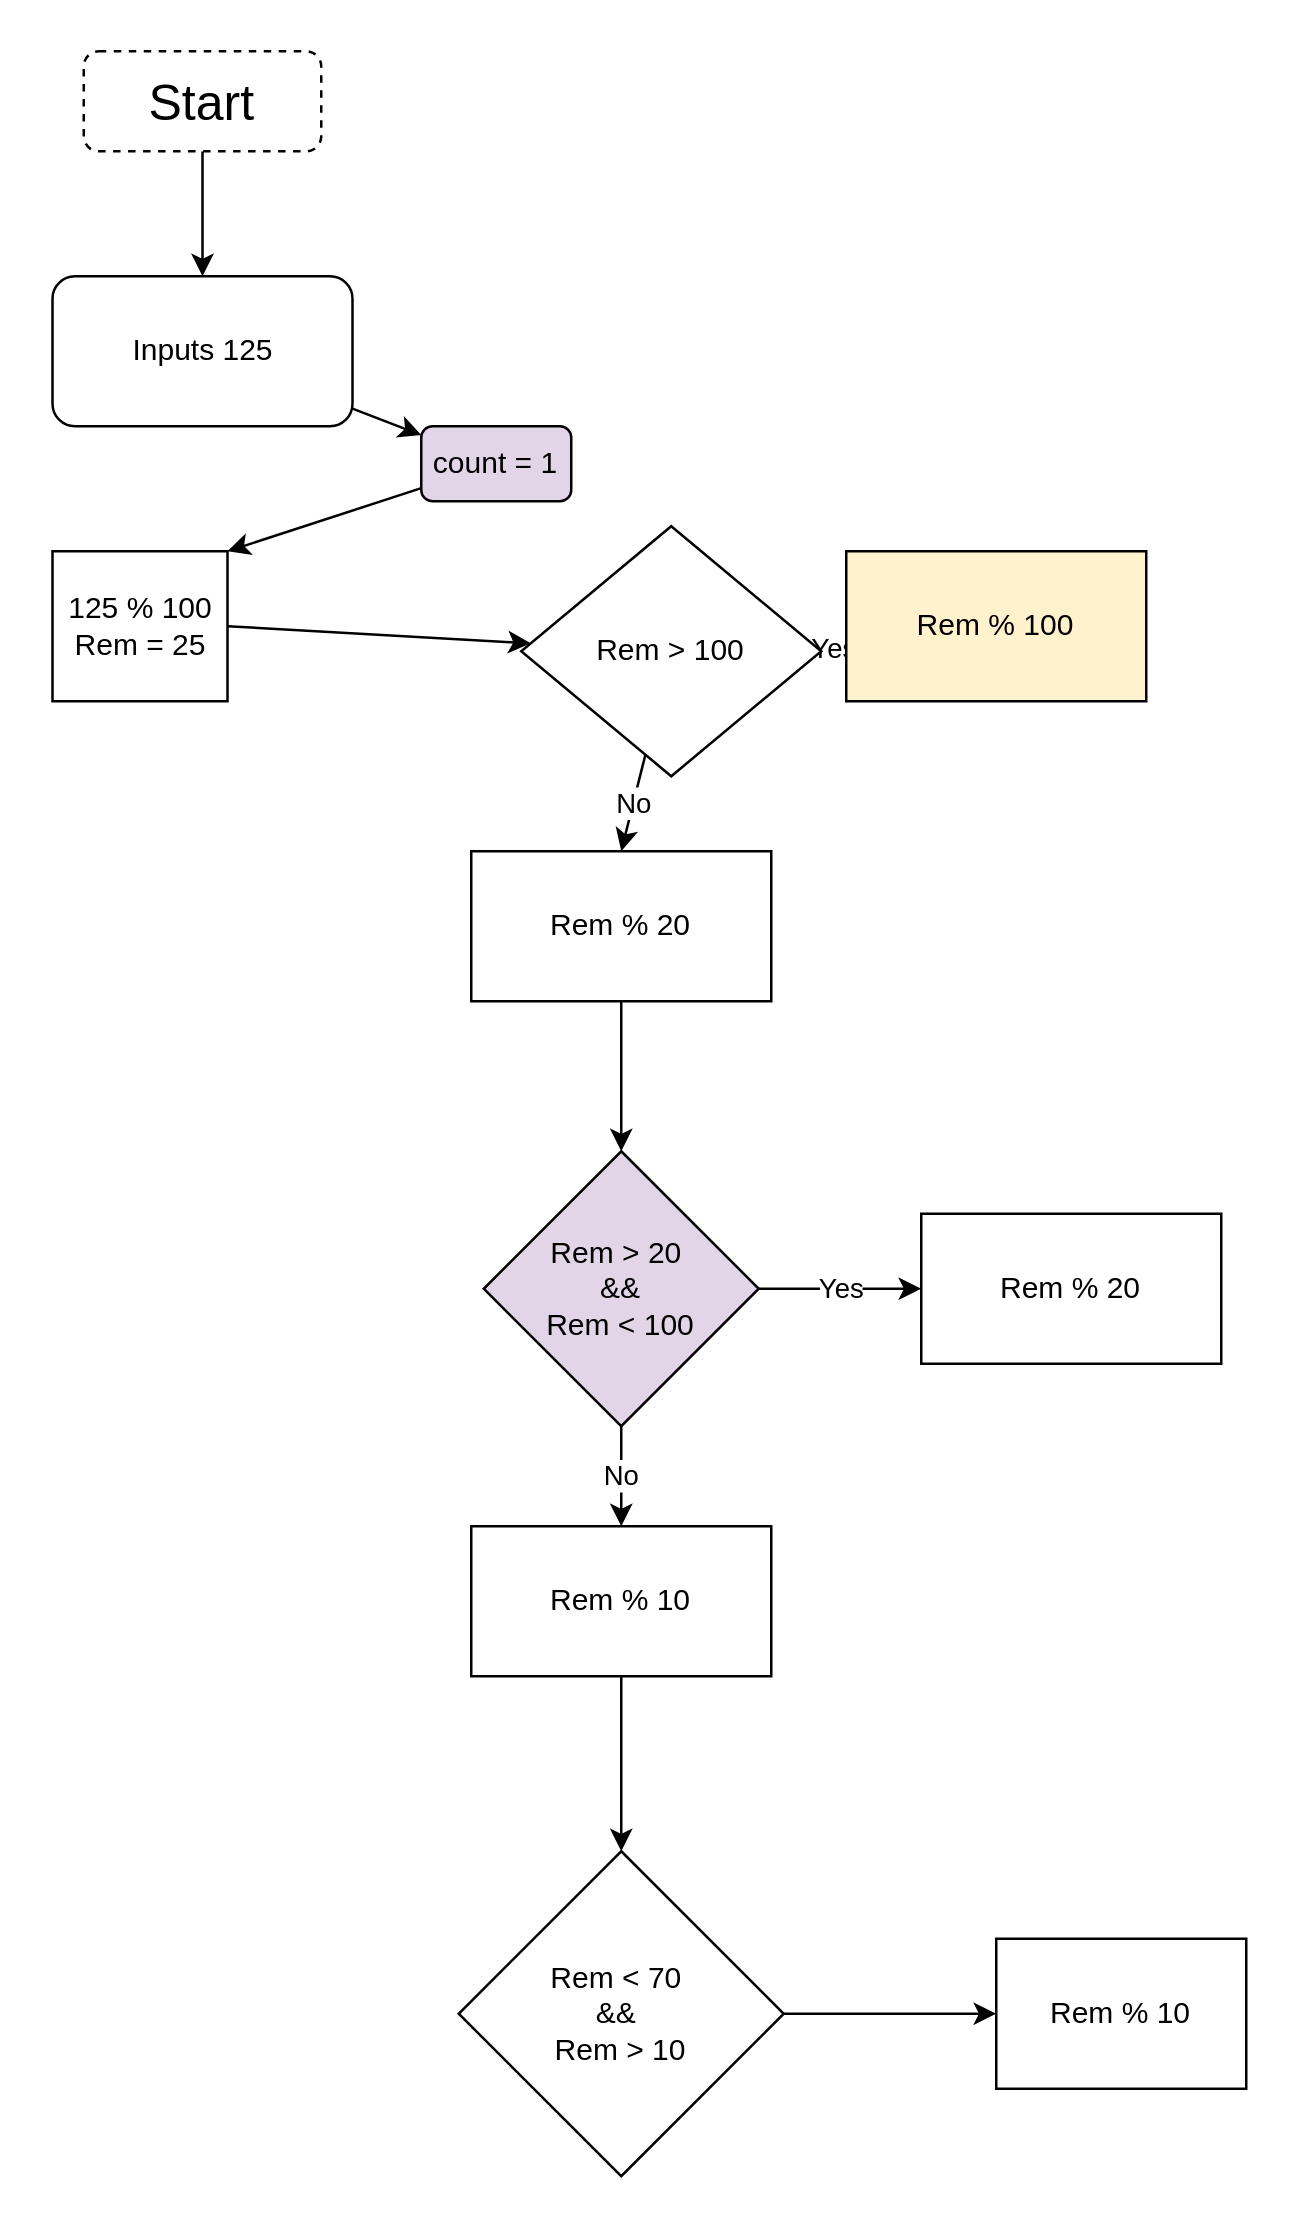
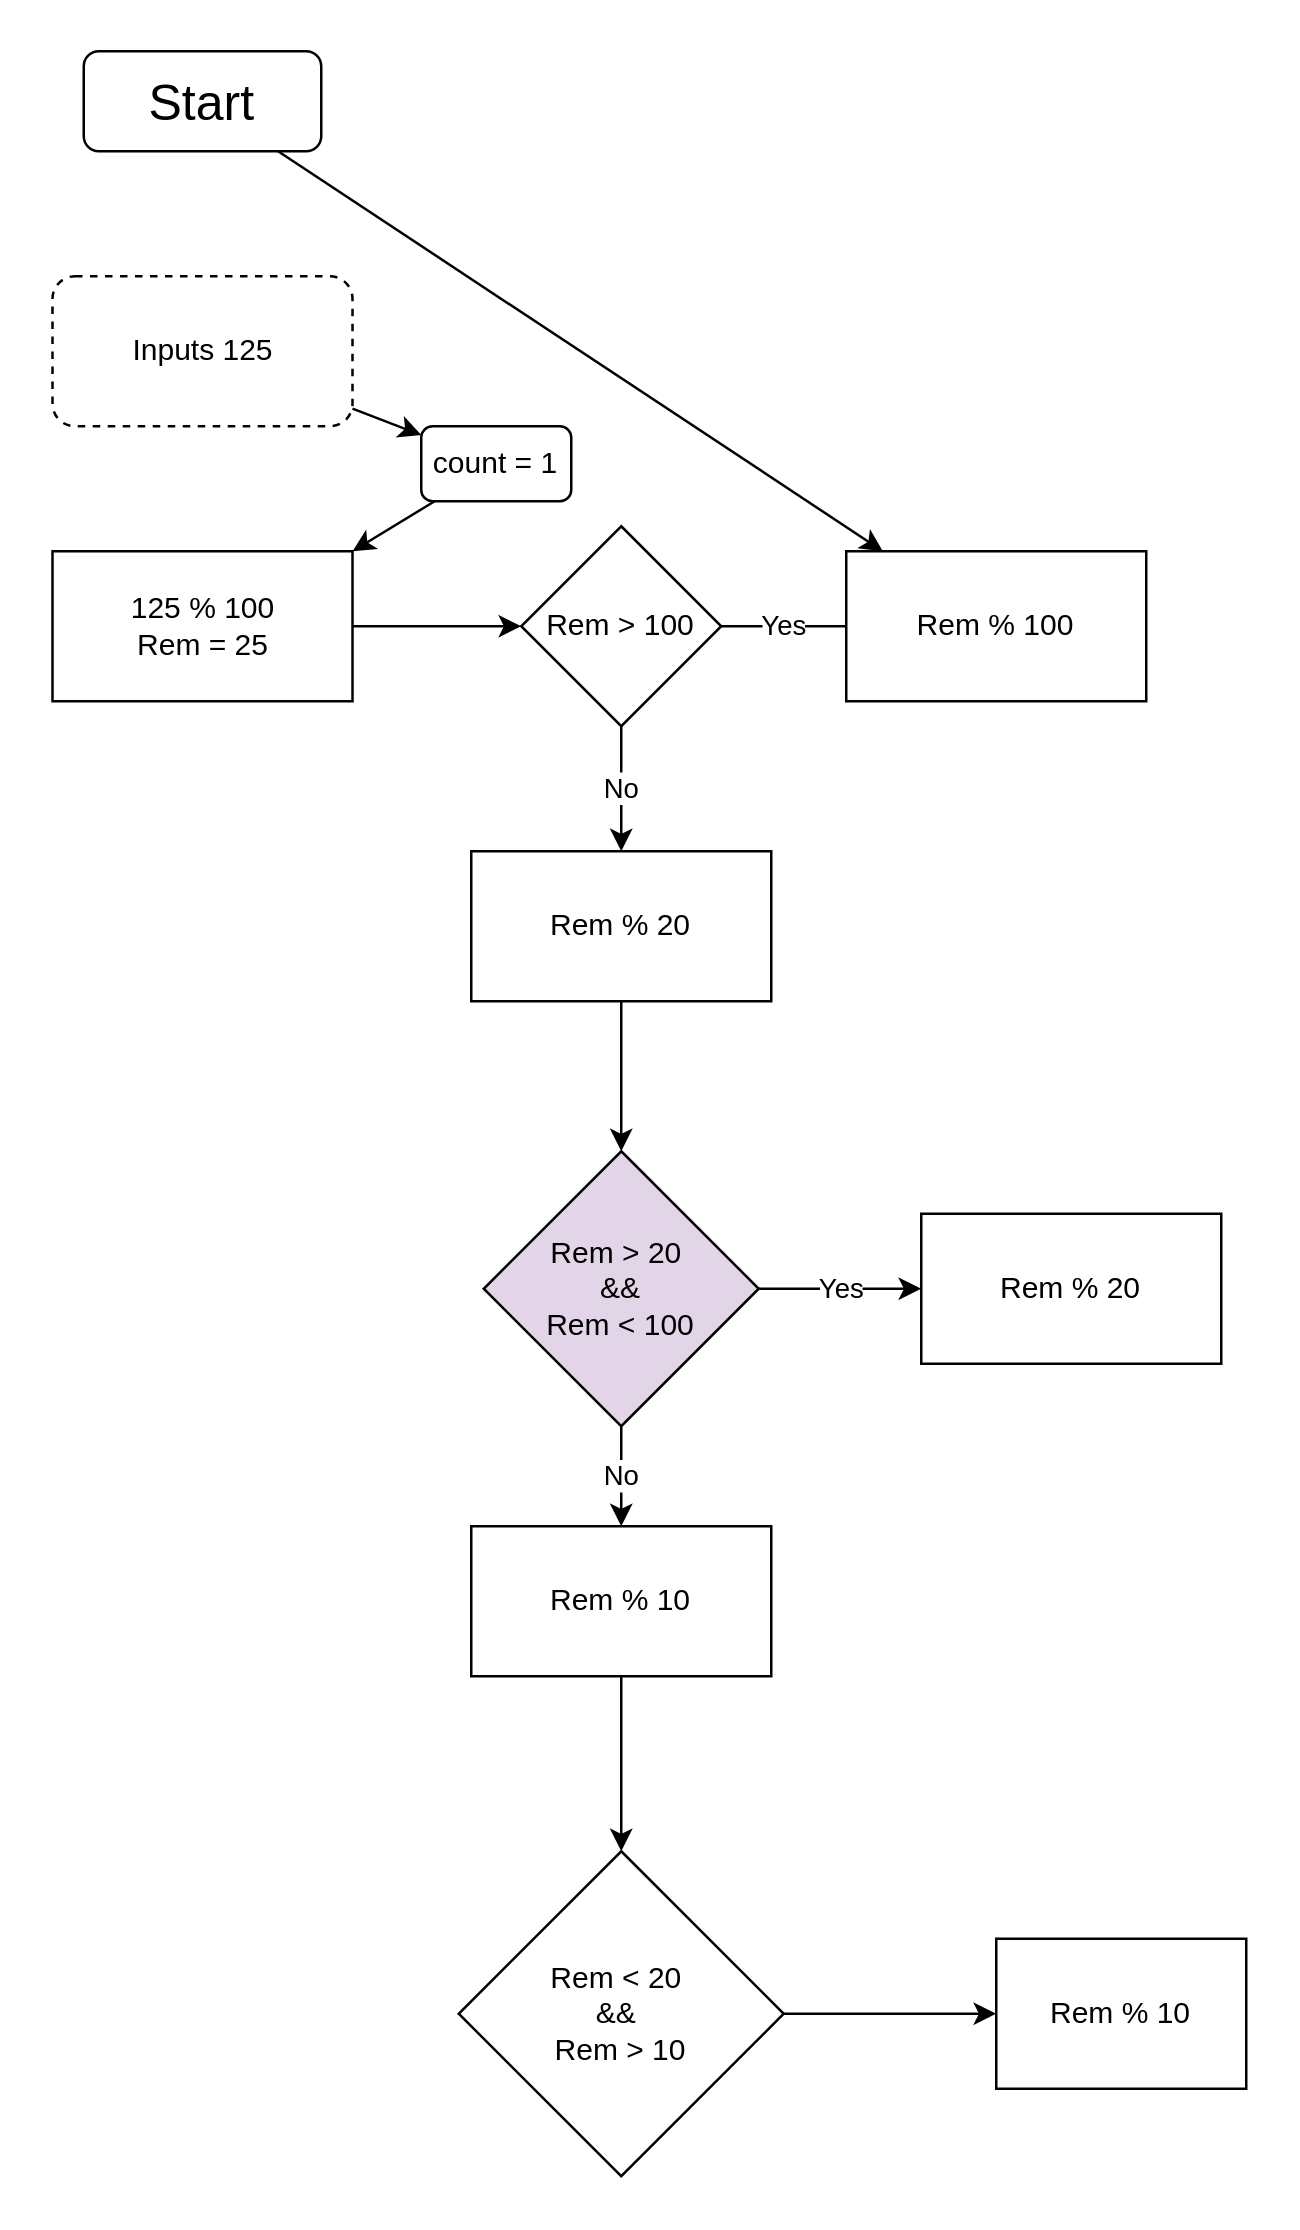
(203, 101) -> (203, 101)
(203, 205) -> (573, 347)
(203, 351) -> (203, 351)
(496, 464) -> (496, 464)
(140, 626) -> (203, 626)
(996, 626) -> (996, 626)
(671, 651) -> (621, 626)
(621, 2014) -> (621, 2014)
